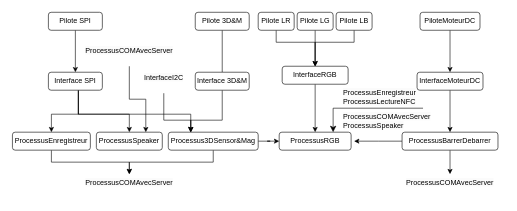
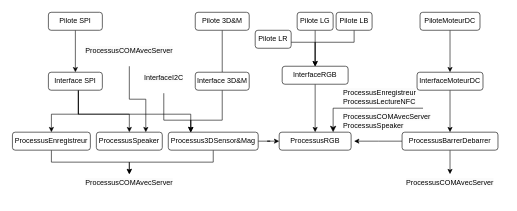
(276, 21) -> (273, 39)
